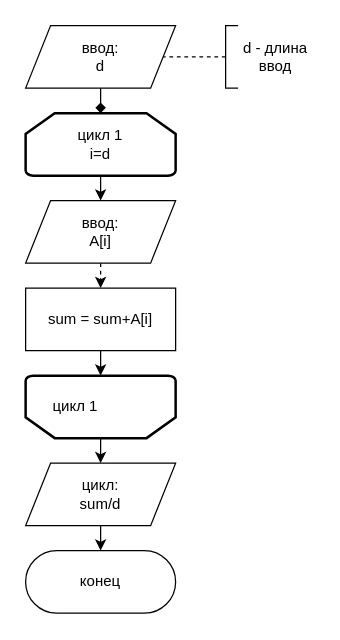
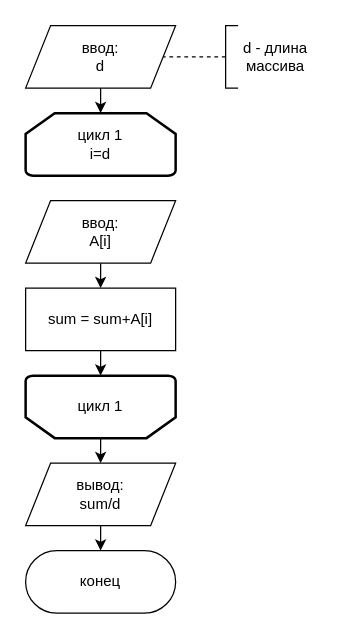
(276, 57) -> (276, 57)
(101, 102) -> (101, 103)
(101, 184) -> none
(101, 272) -> (101, 272)
(76, 407) -> (101, 407)
(101, 494) -> (101, 494)
